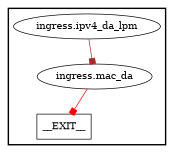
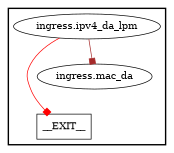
(81, 98) -> (28, 69)
